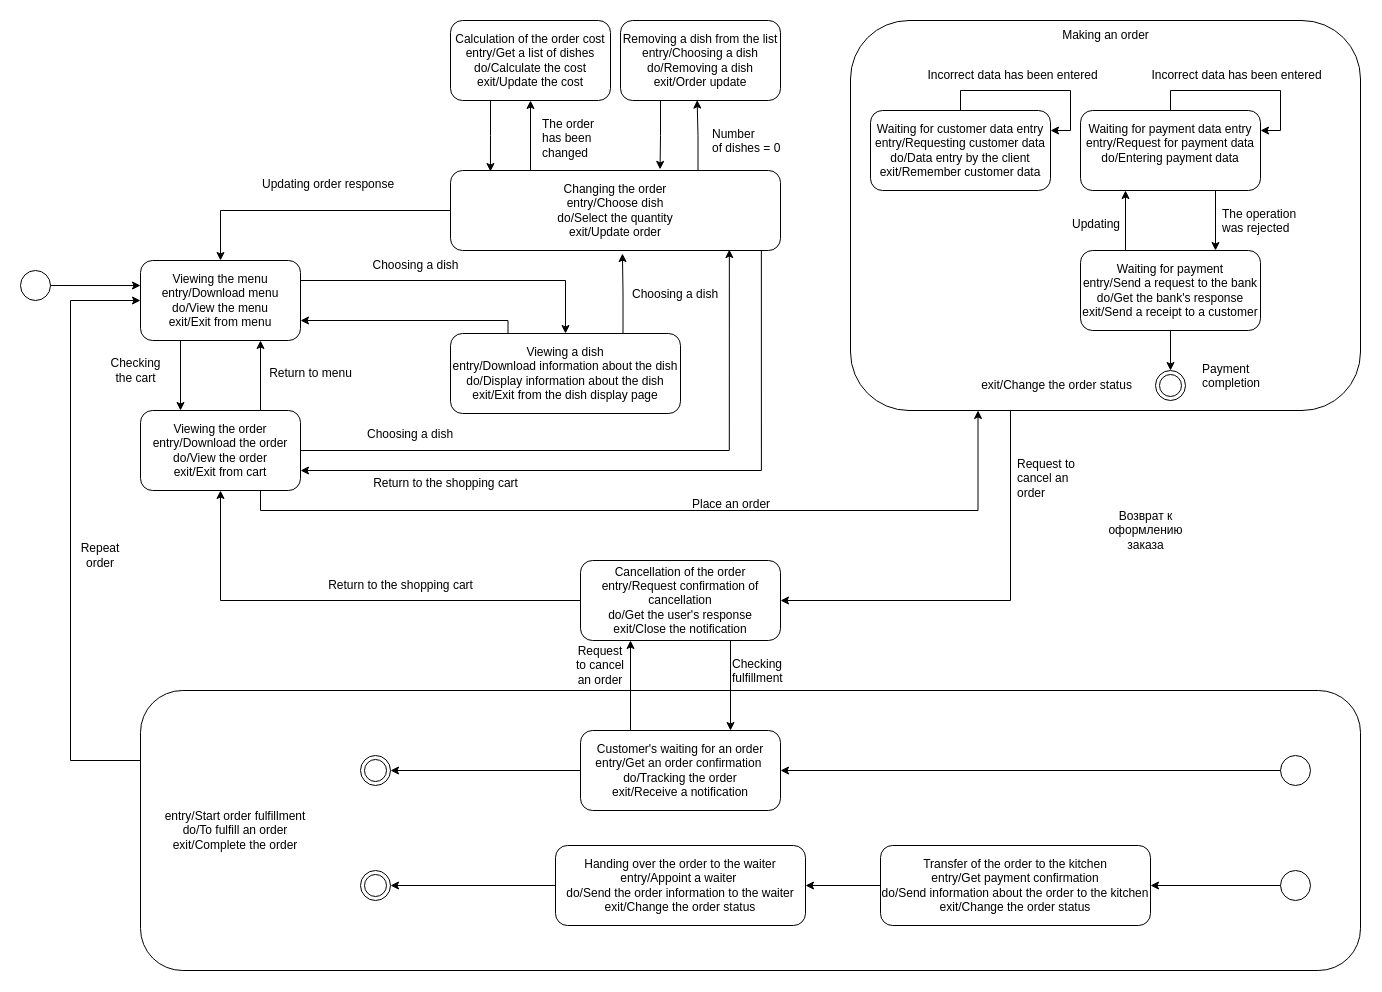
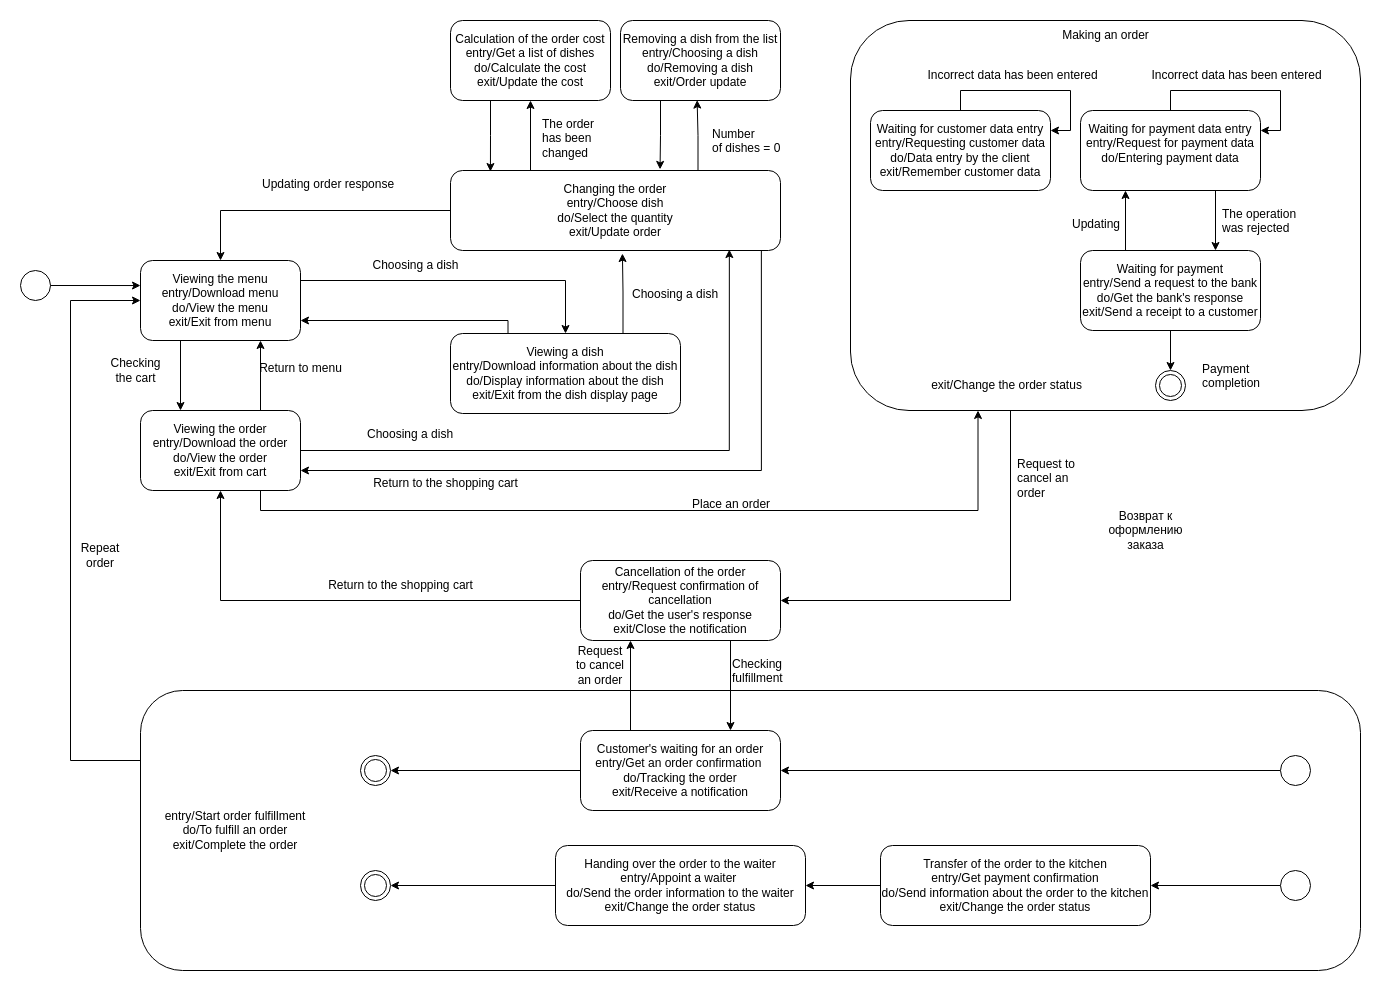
(311, 374) -> (301, 369)
(1057, 386) -> (1007, 386)
